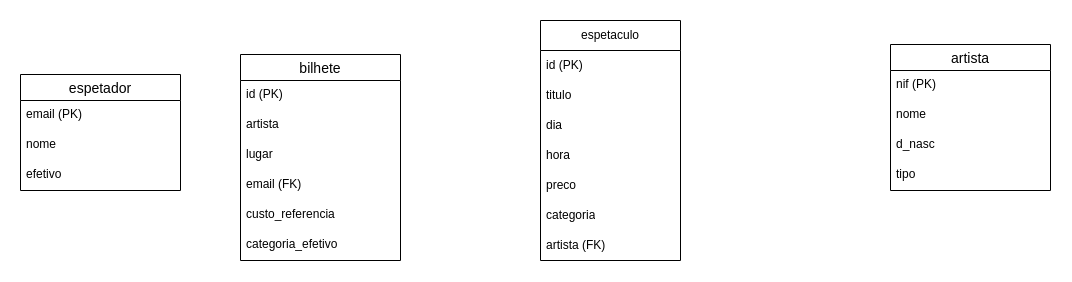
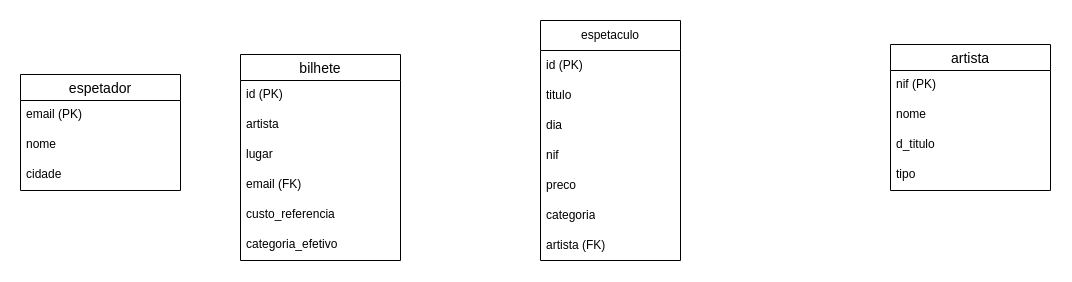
(917, 145) -> (920, 145)
(560, 156) -> (555, 156)
(48, 175) -> (45, 175)
